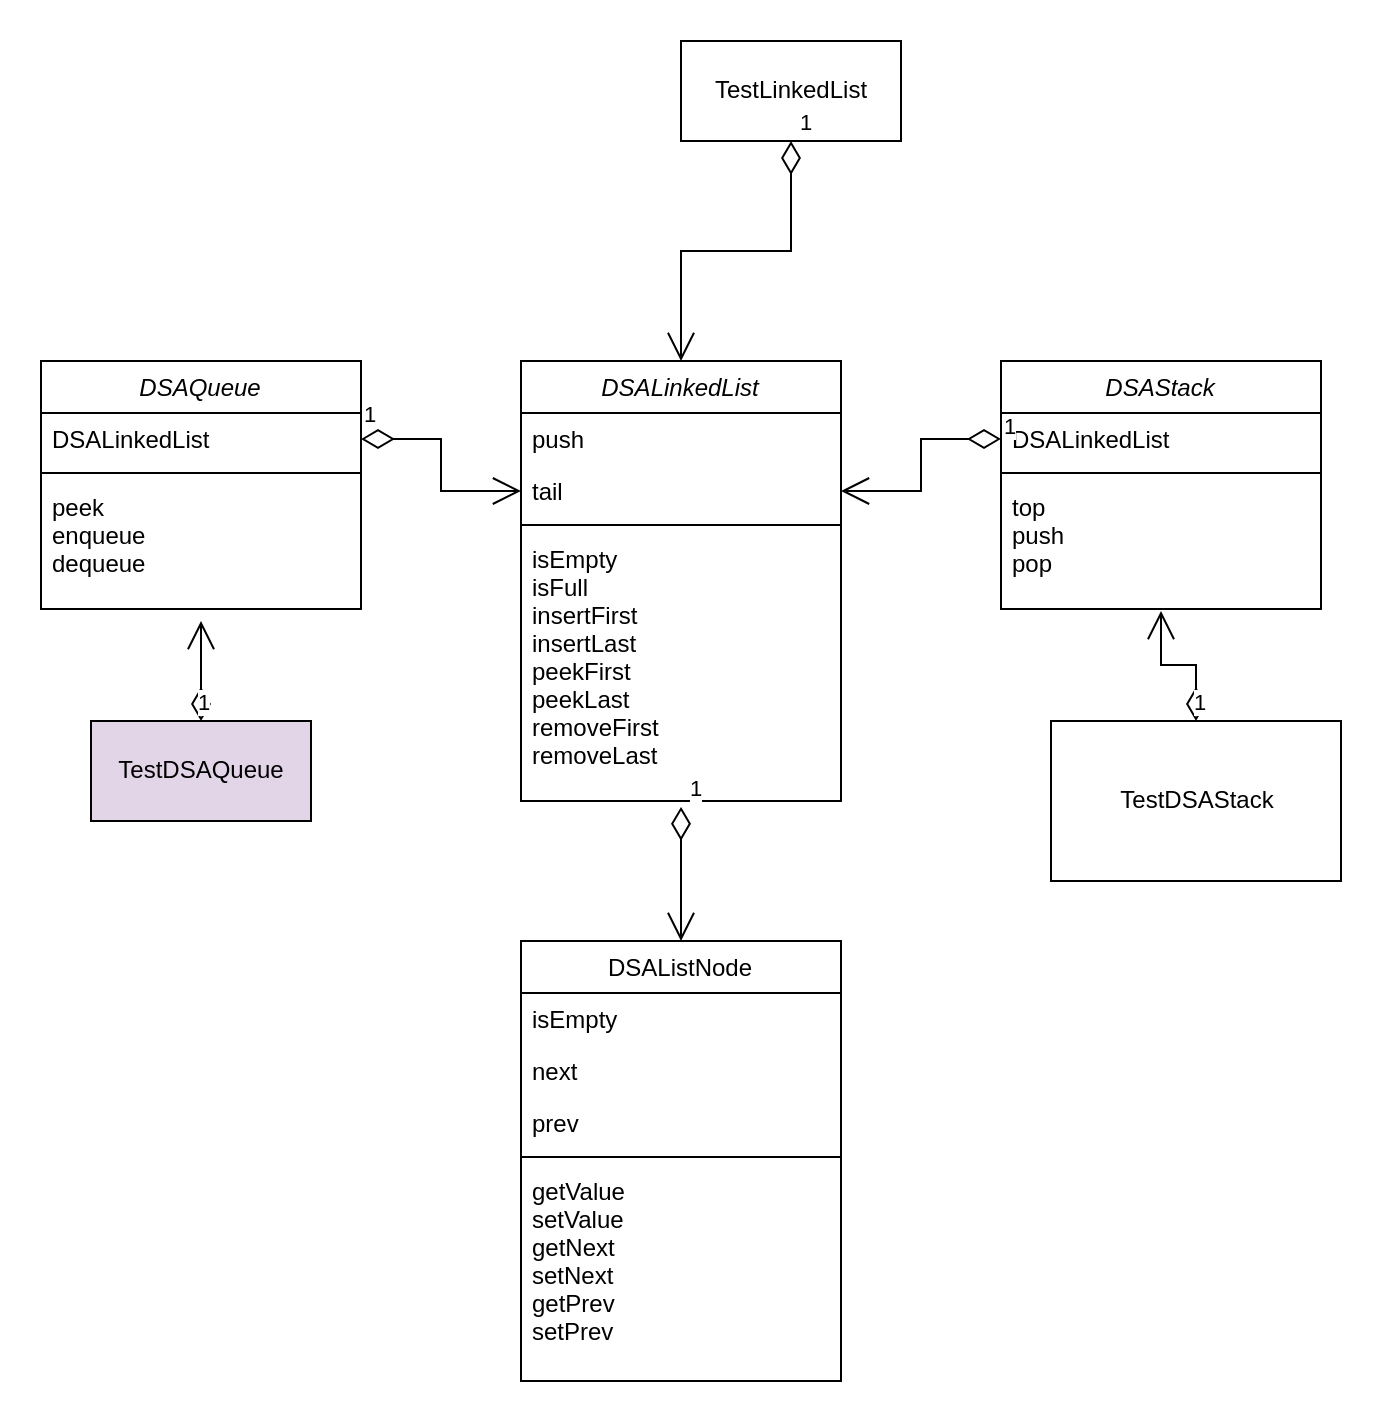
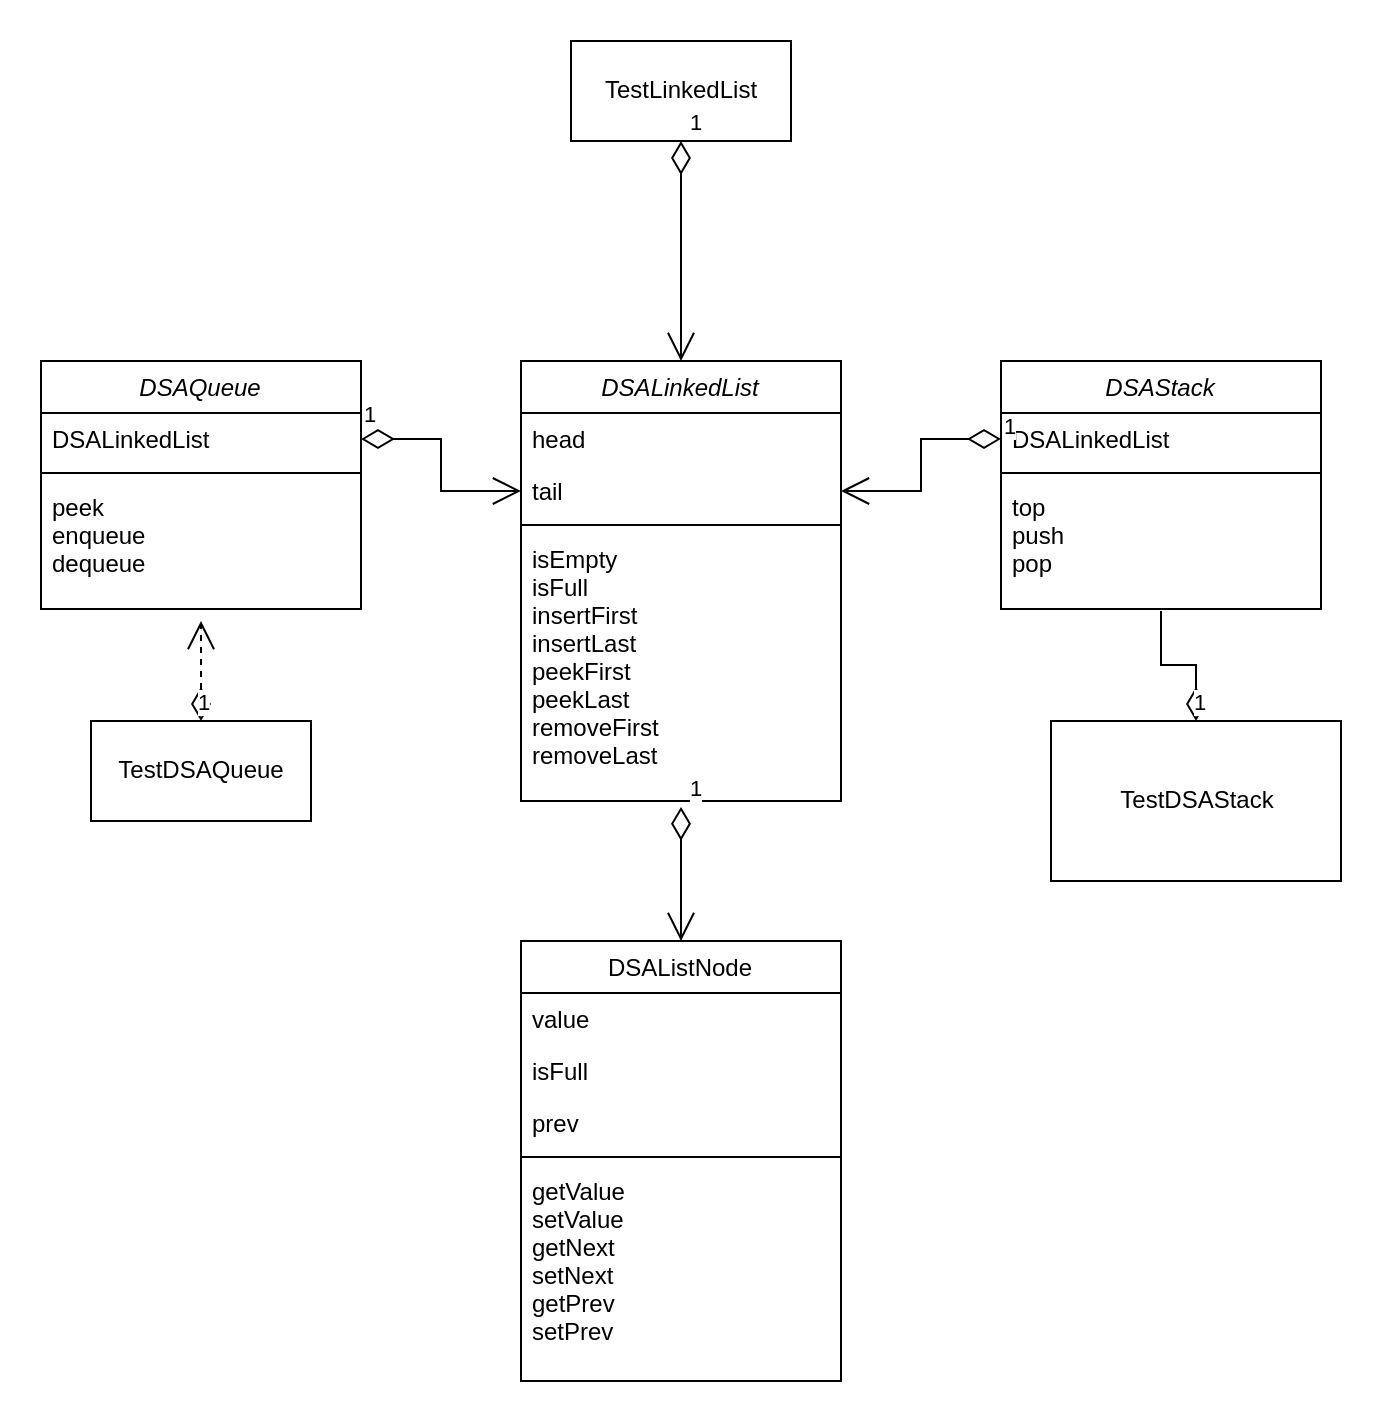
(791, 91) -> (681, 91)
(559, 440) -> (559, 440)
(1161, 619) -> (1161, 618)
(201, 656) -> (201, 656)
(201, 771) -> (201, 771)
(576, 1020) -> (562, 1020)
(559, 1072) -> (563, 1072)
